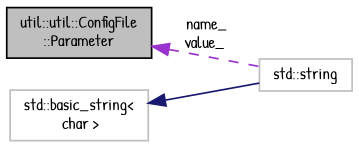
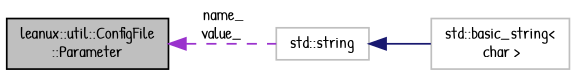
(79, 33) -> (88, 44)
(212, 92) -> (409, 44)
